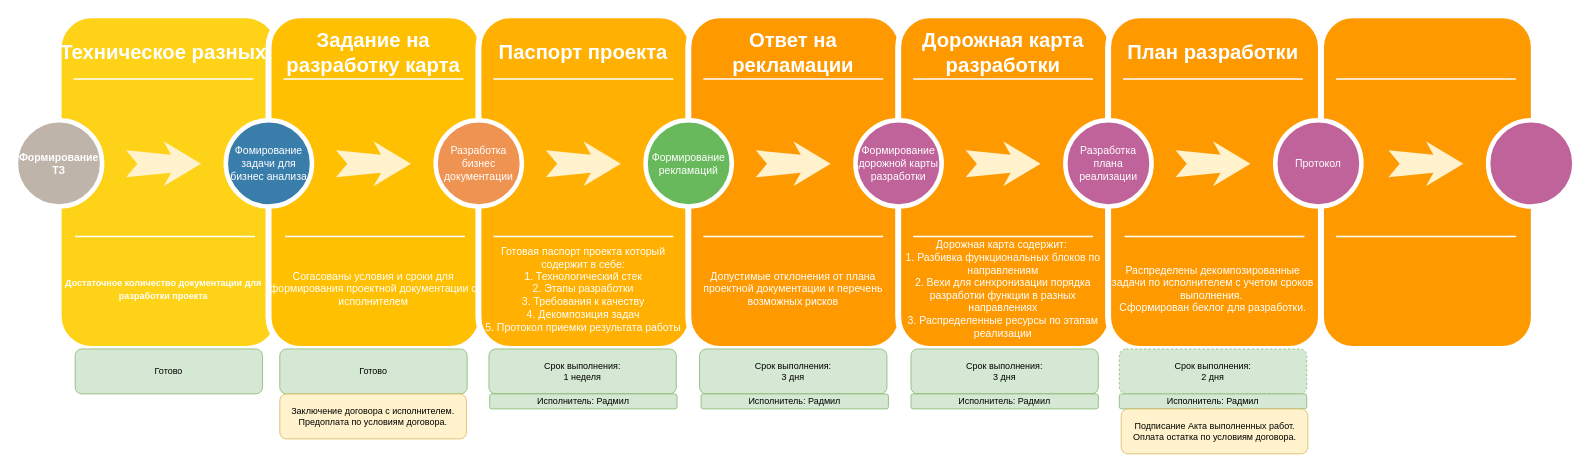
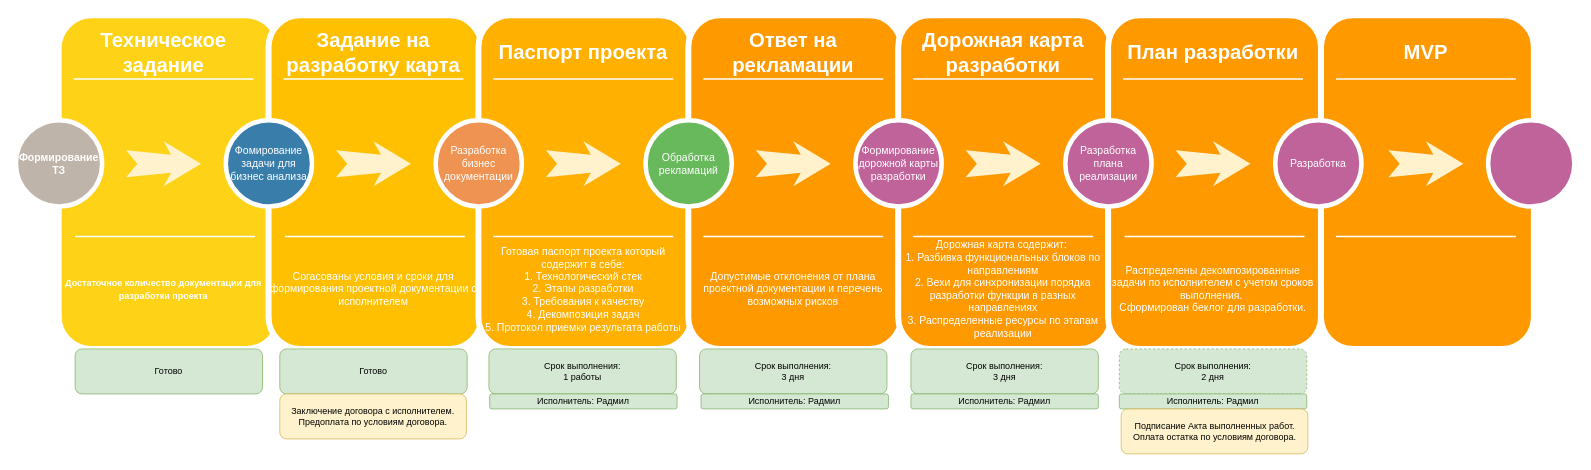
(163, 53) -> (163, 53)
none -> (1426, 53)
(689, 164) -> (689, 164)
(1319, 164) -> (1319, 164)
(582, 372) -> (582, 372)
